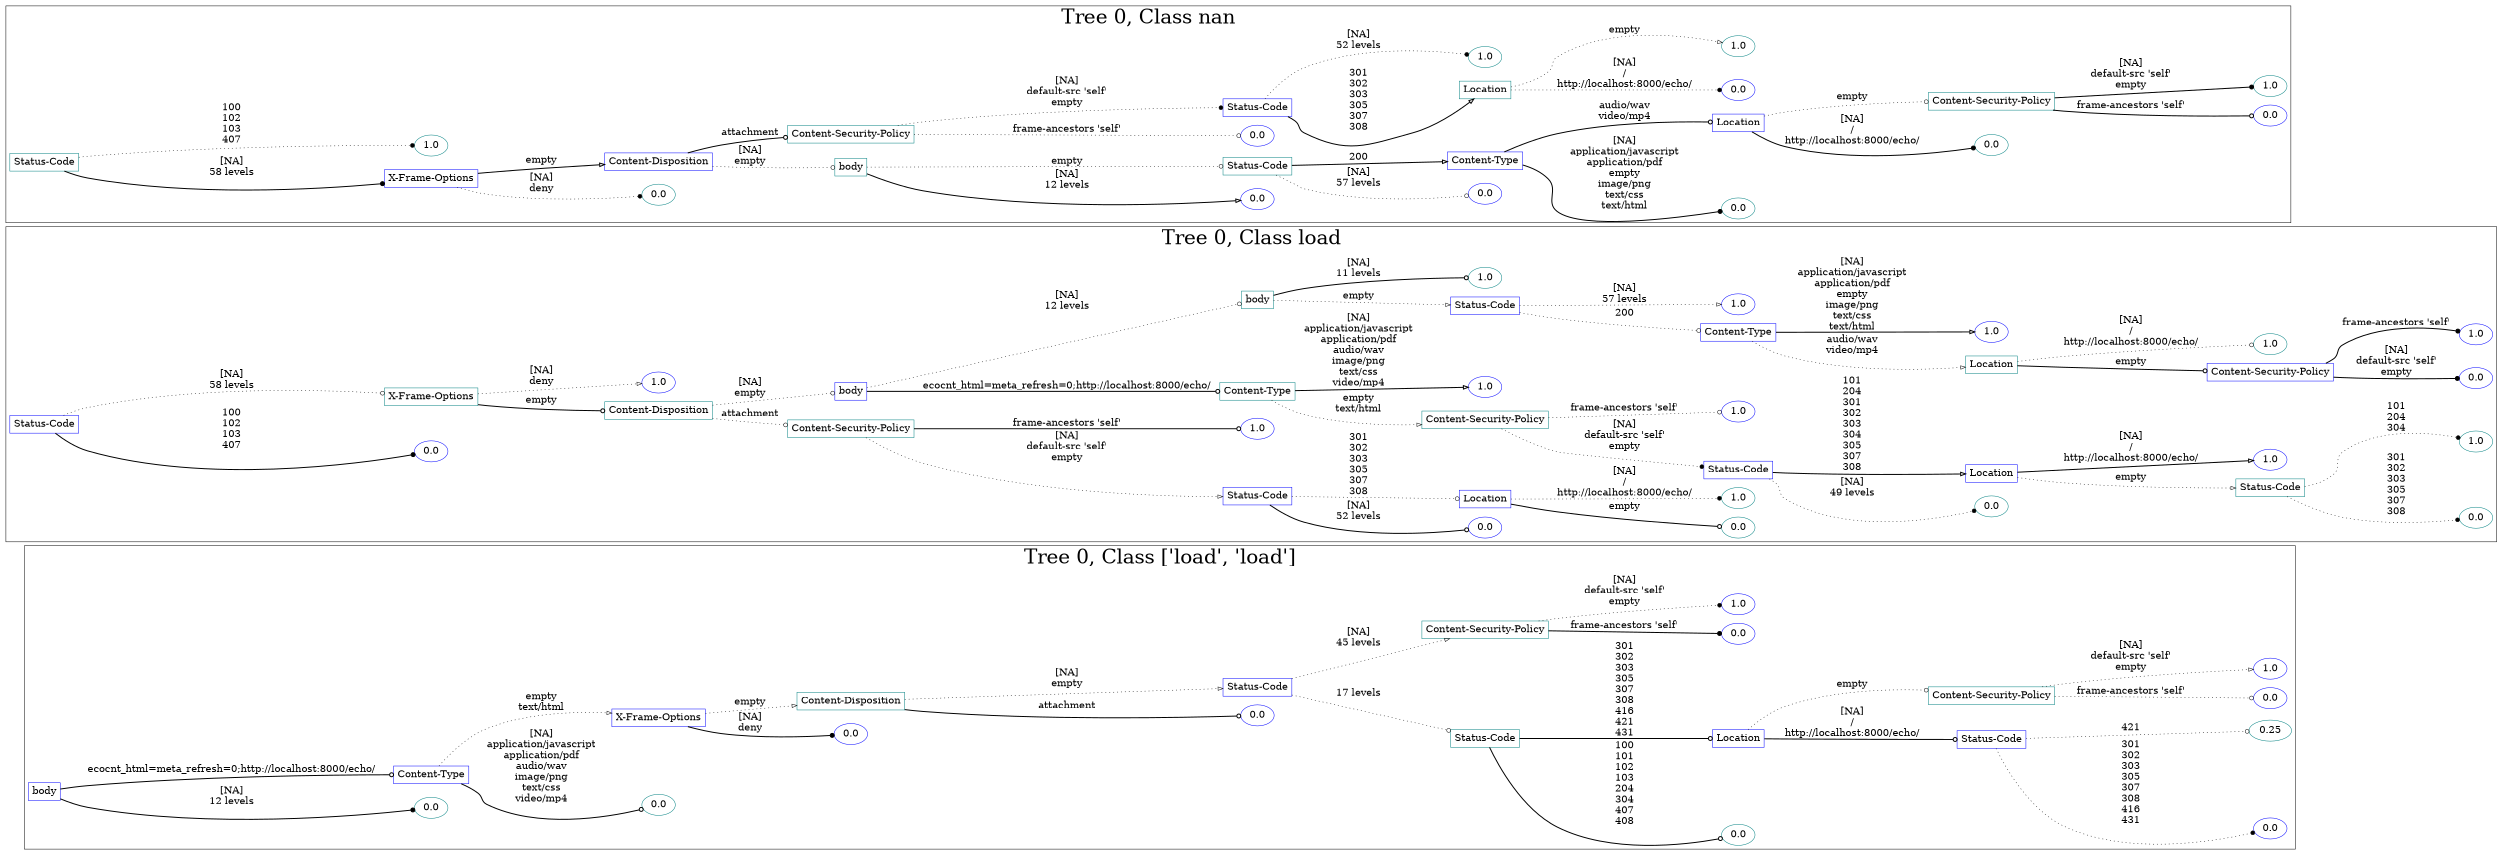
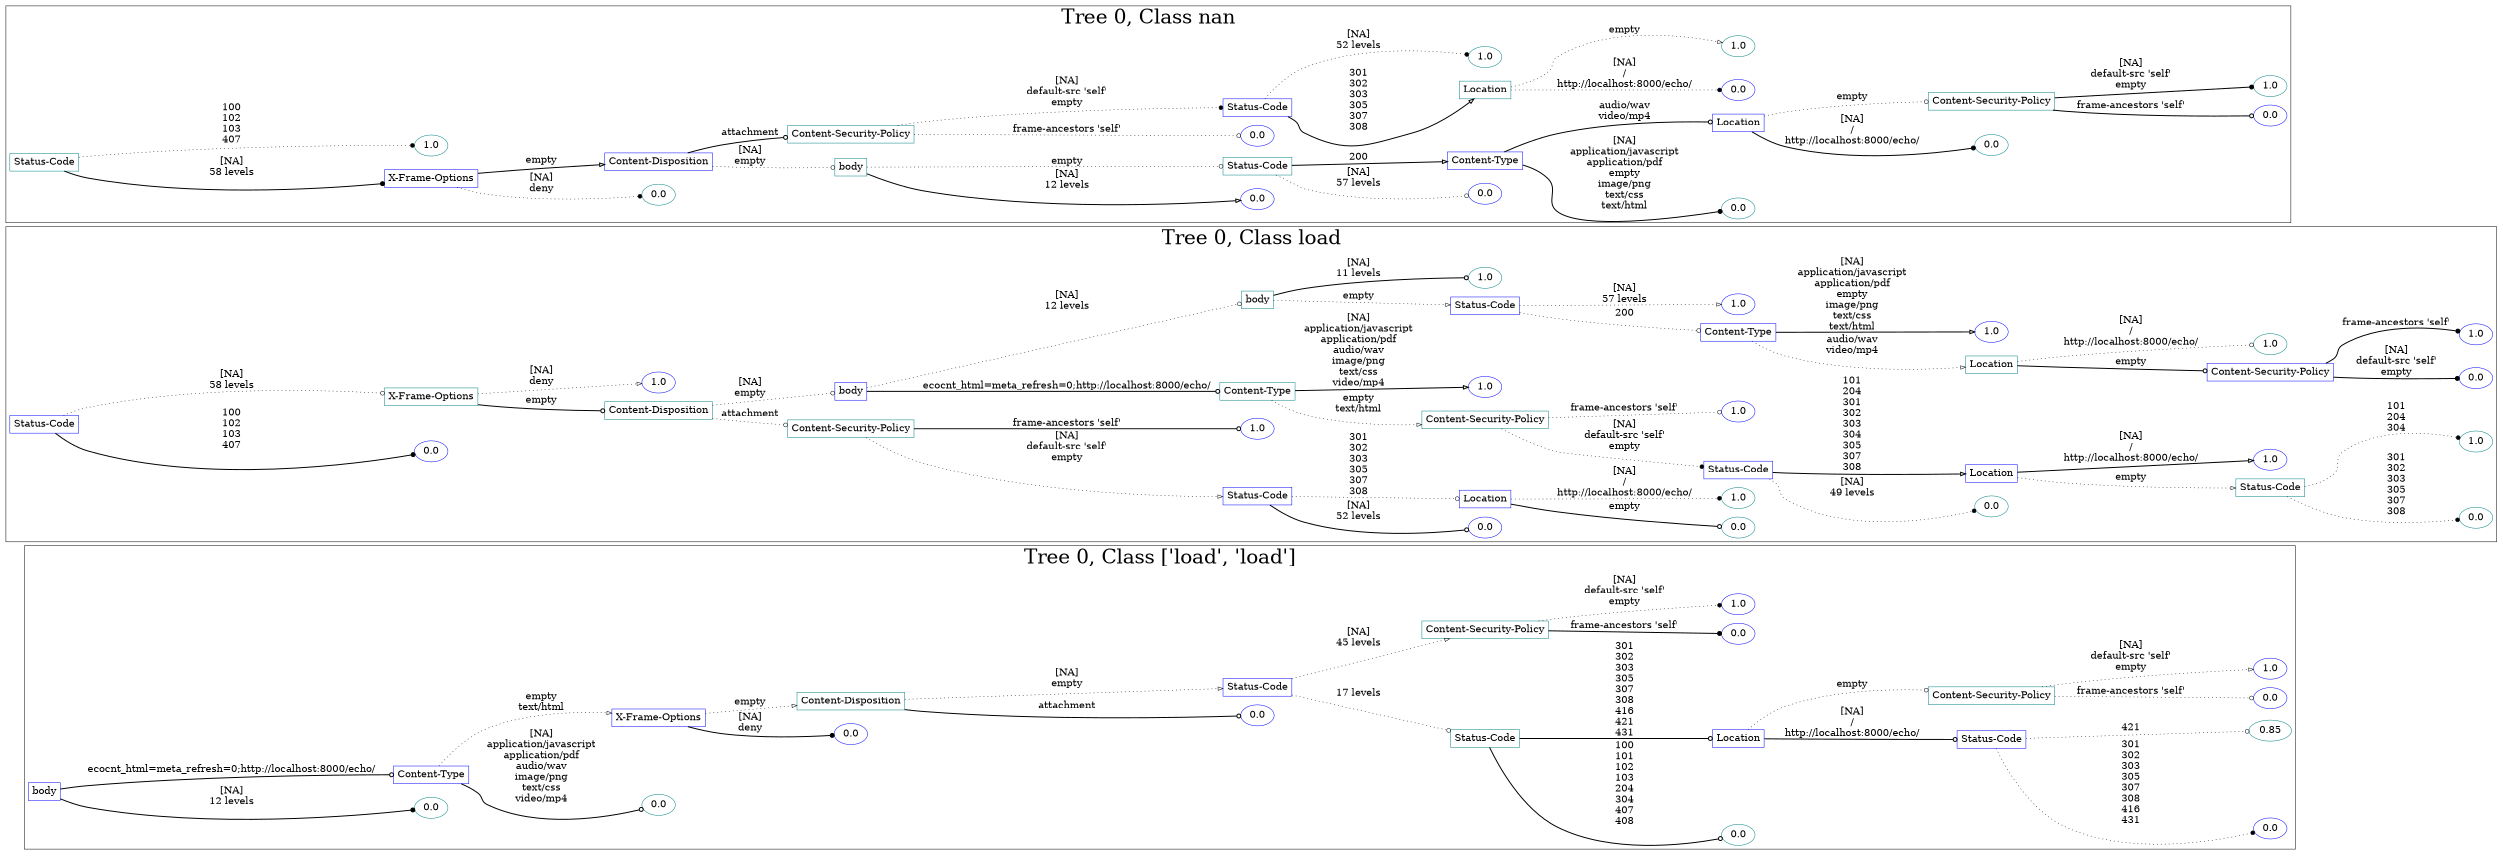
(2270, 731) -> (2270, 731)
